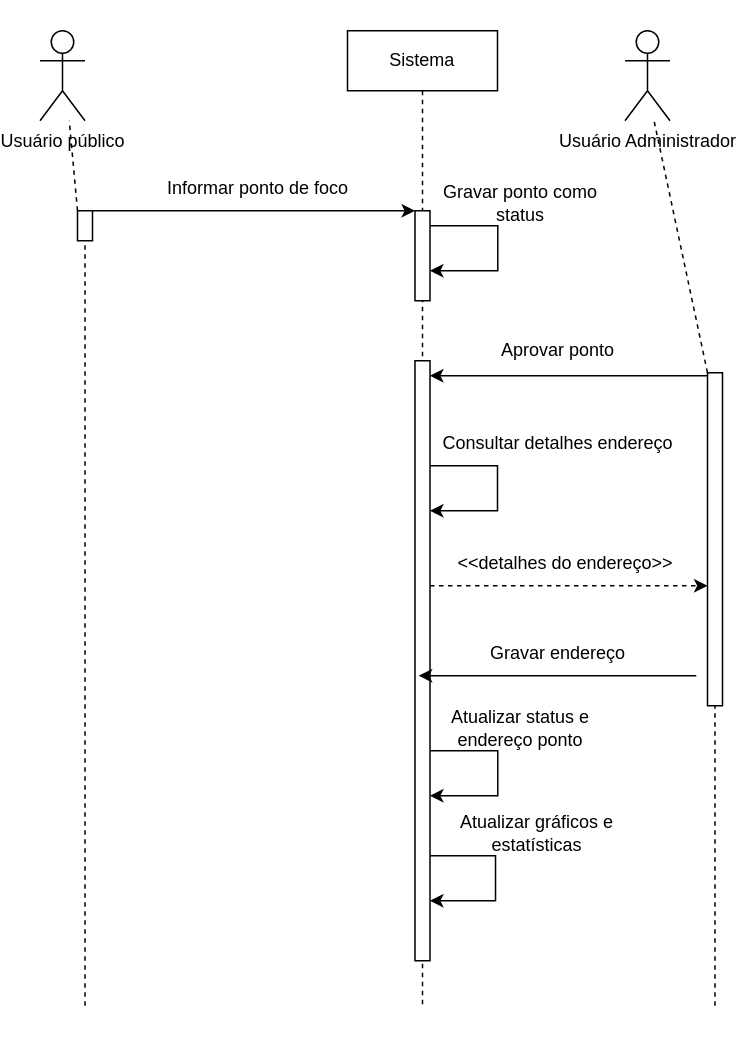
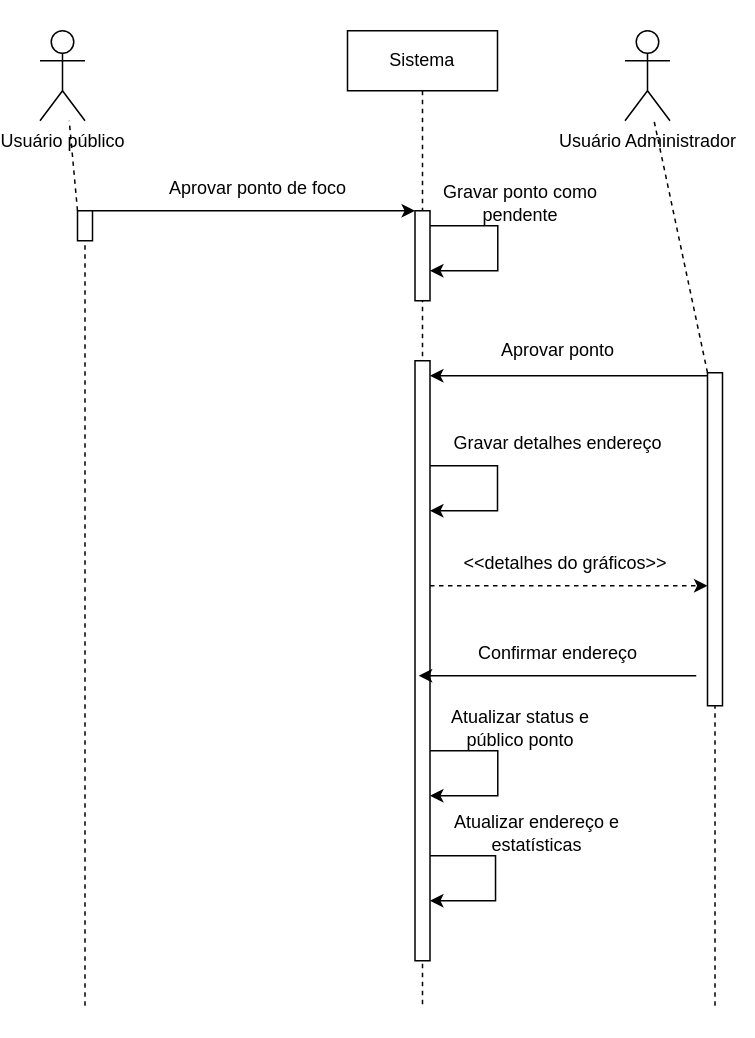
(258, 188) -> (258, 188)
(521, 203) -> (521, 203)
(558, 443) -> (558, 443)
(566, 563) -> (566, 563)
(558, 653) -> (558, 653)
(521, 728) -> (521, 728)
(537, 833) -> (537, 833)
